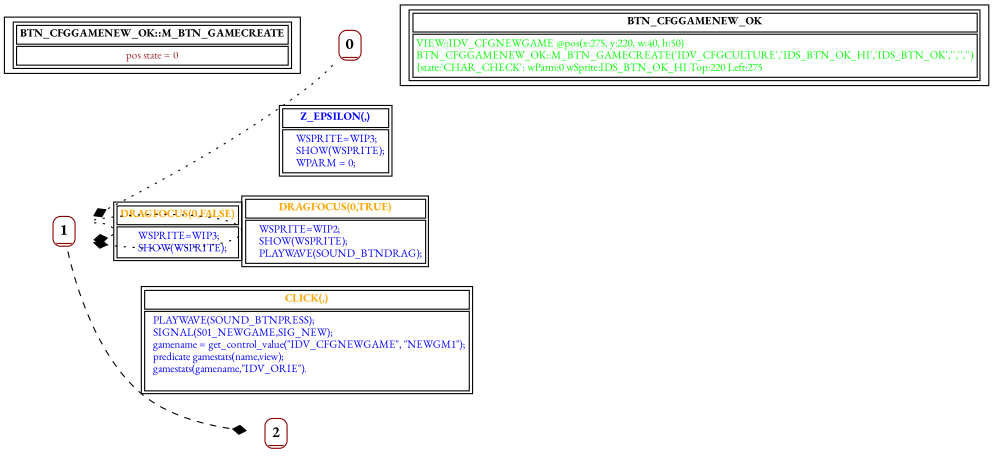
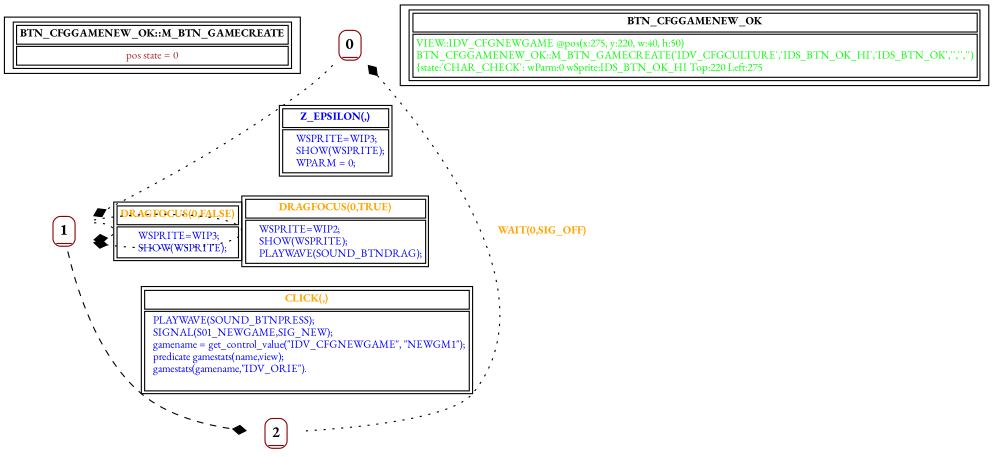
none -> (499, 307)
